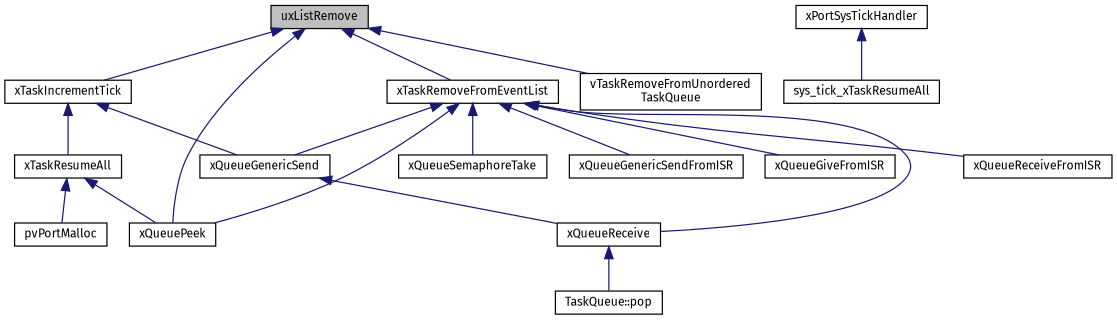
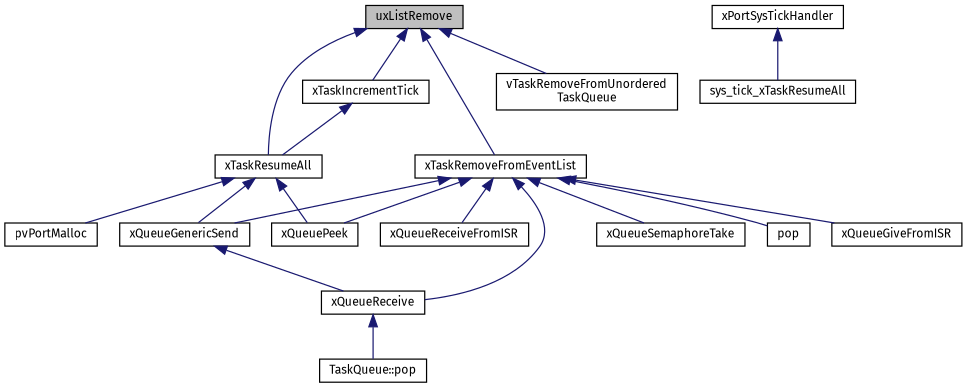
(213, 117) -> (289, 77)
(172, 131) -> (222, 204)
(656, 166) -> (789, 235)
